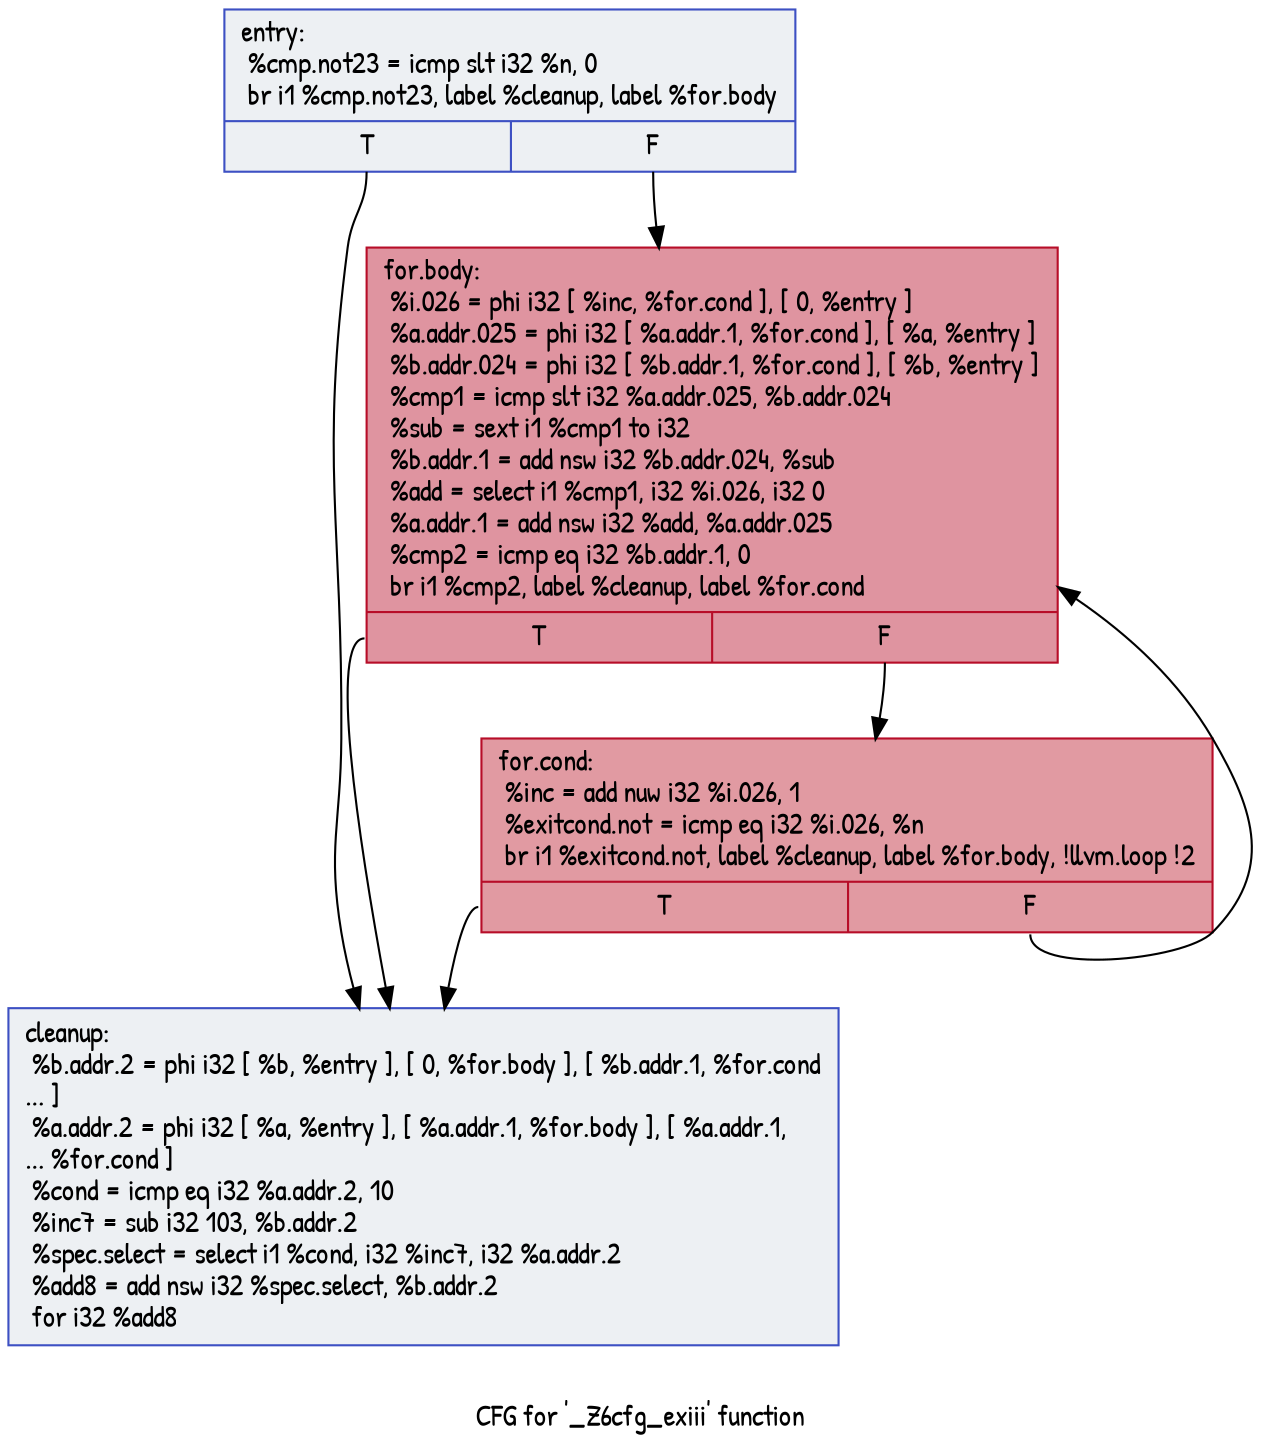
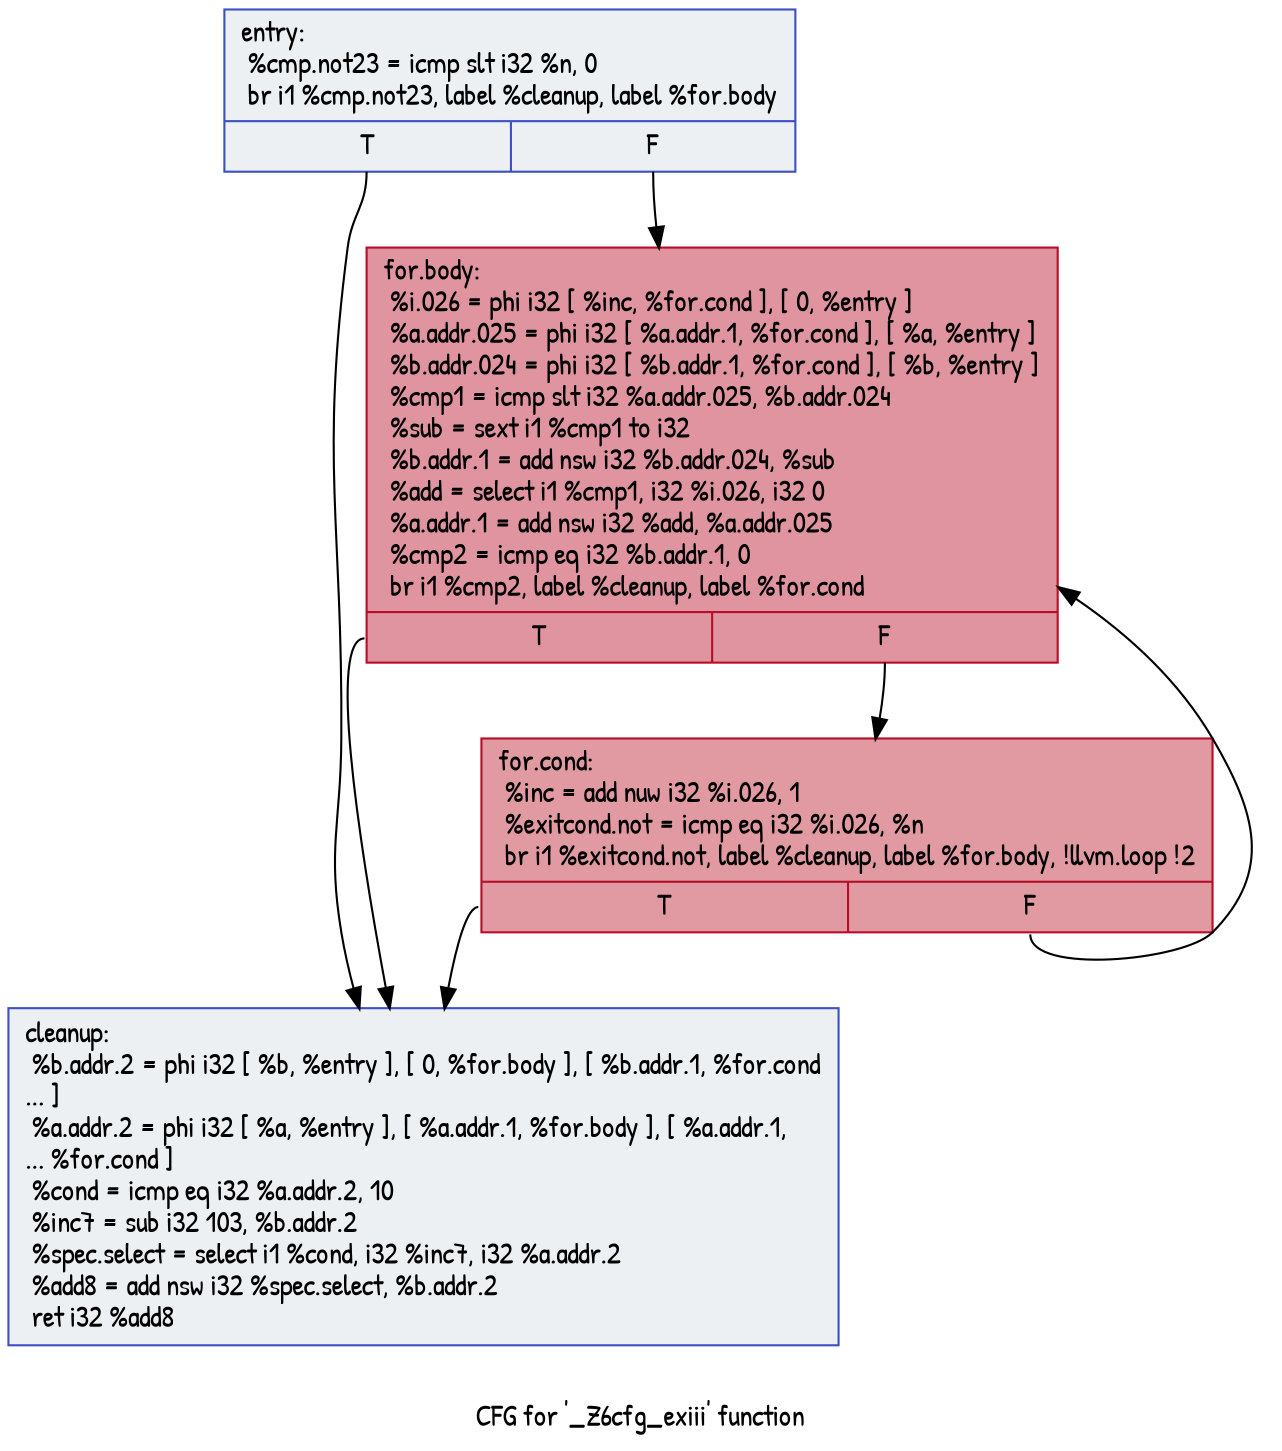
(102, 1318) -> (100, 1318)
